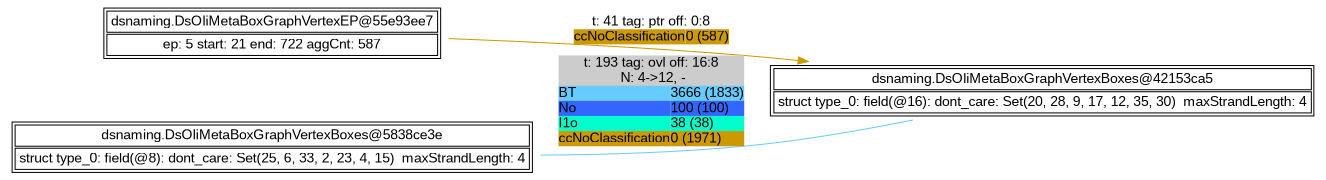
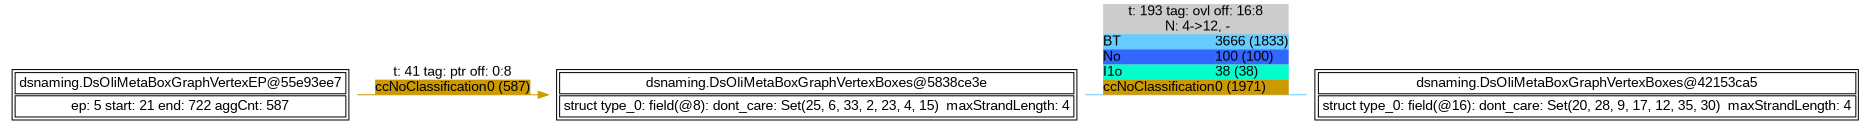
(624, 47) -> (448, 95)
